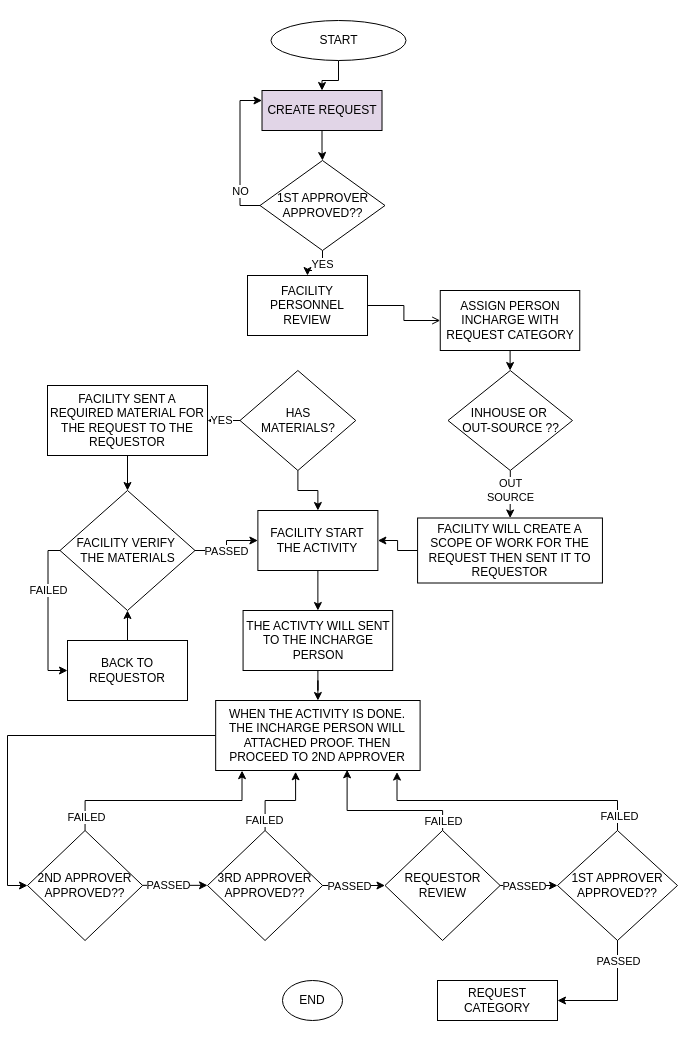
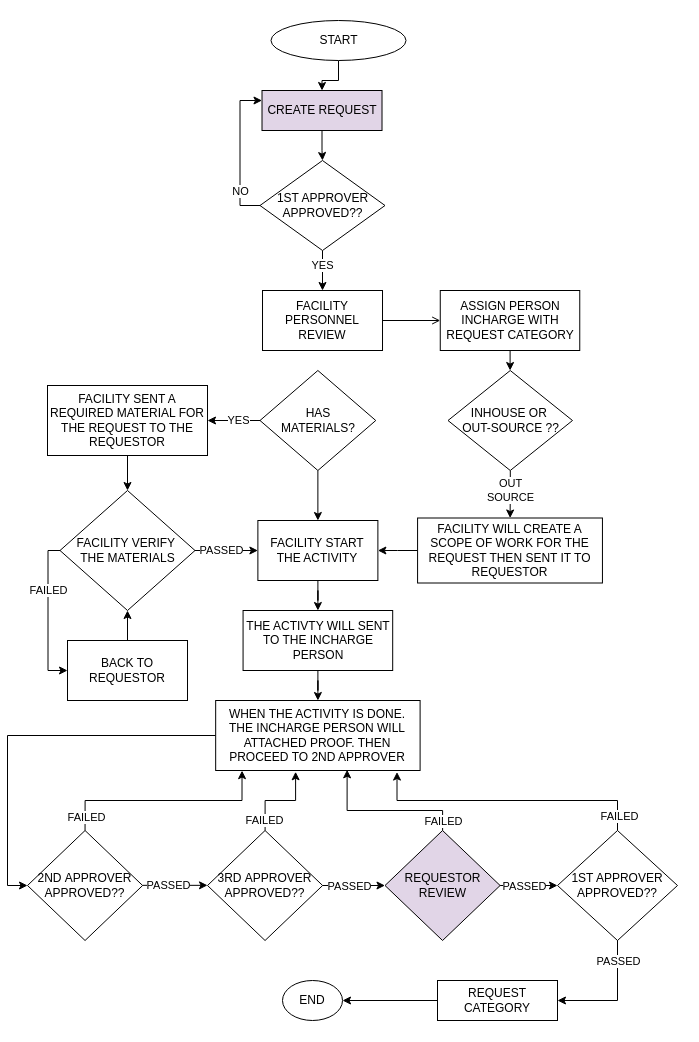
(308, 306) -> (323, 321)
(298, 421) -> (318, 421)
(318, 541) -> (318, 551)
(443, 886) -> (443, 886)
none -> (393, 1001)
